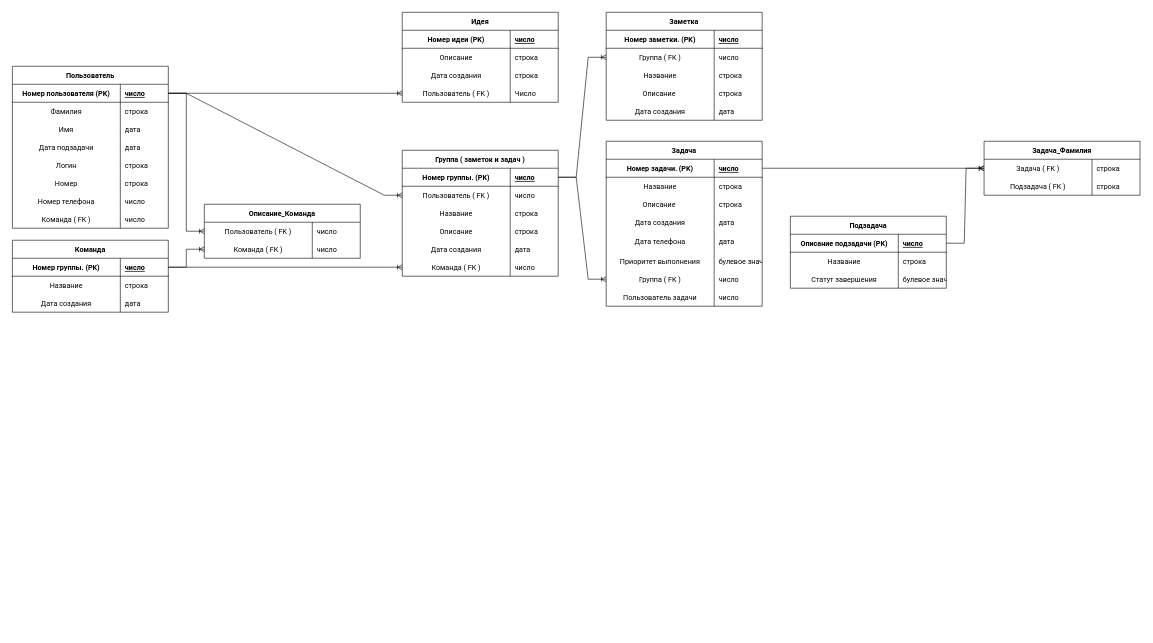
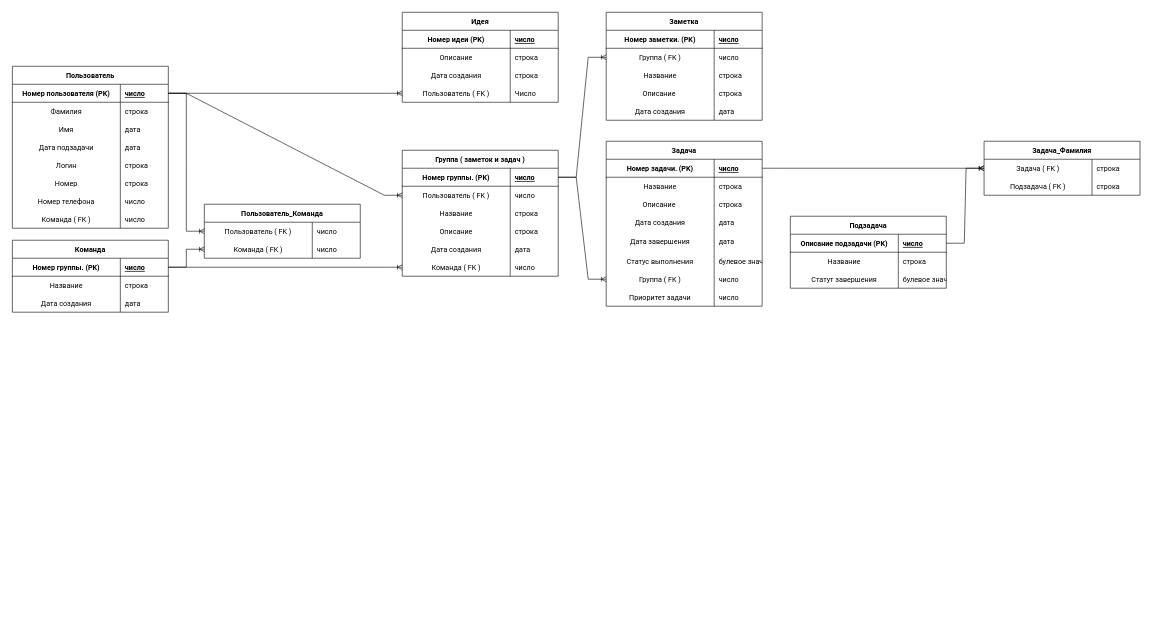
(282, 214) -> (282, 214)
(660, 242) -> (660, 242)
(660, 262) -> (660, 262)
(660, 298) -> (660, 298)
